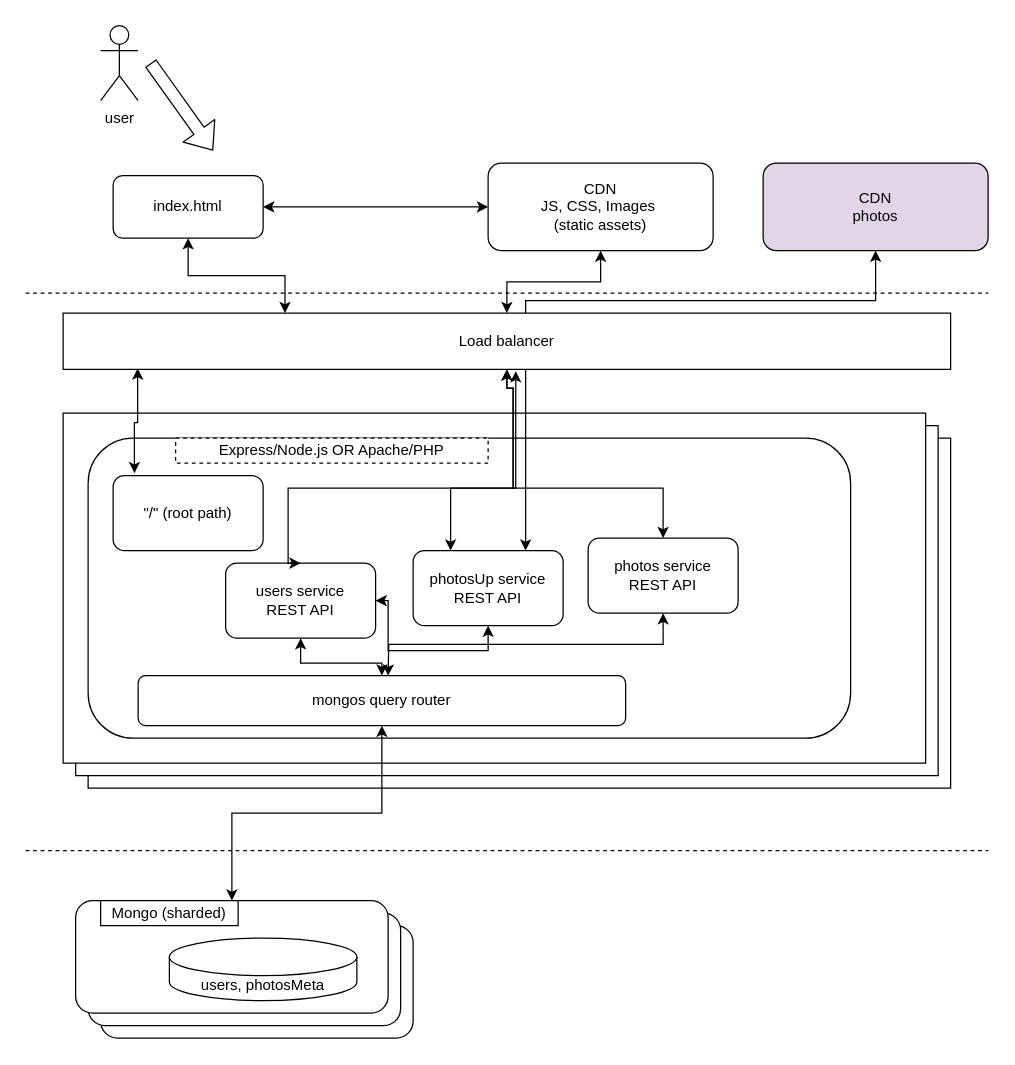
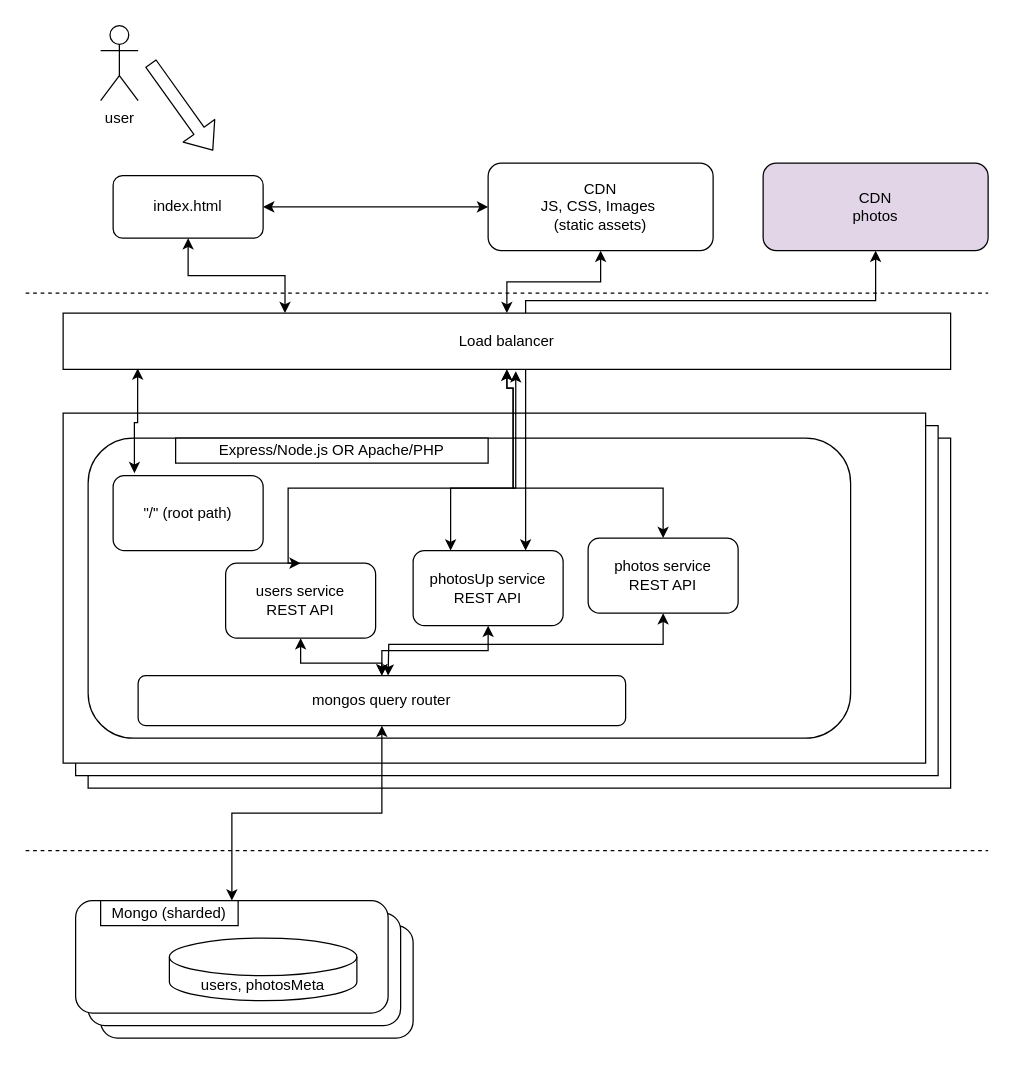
(332, 451) -> (332, 451)
(388, 619) -> (382, 654)
